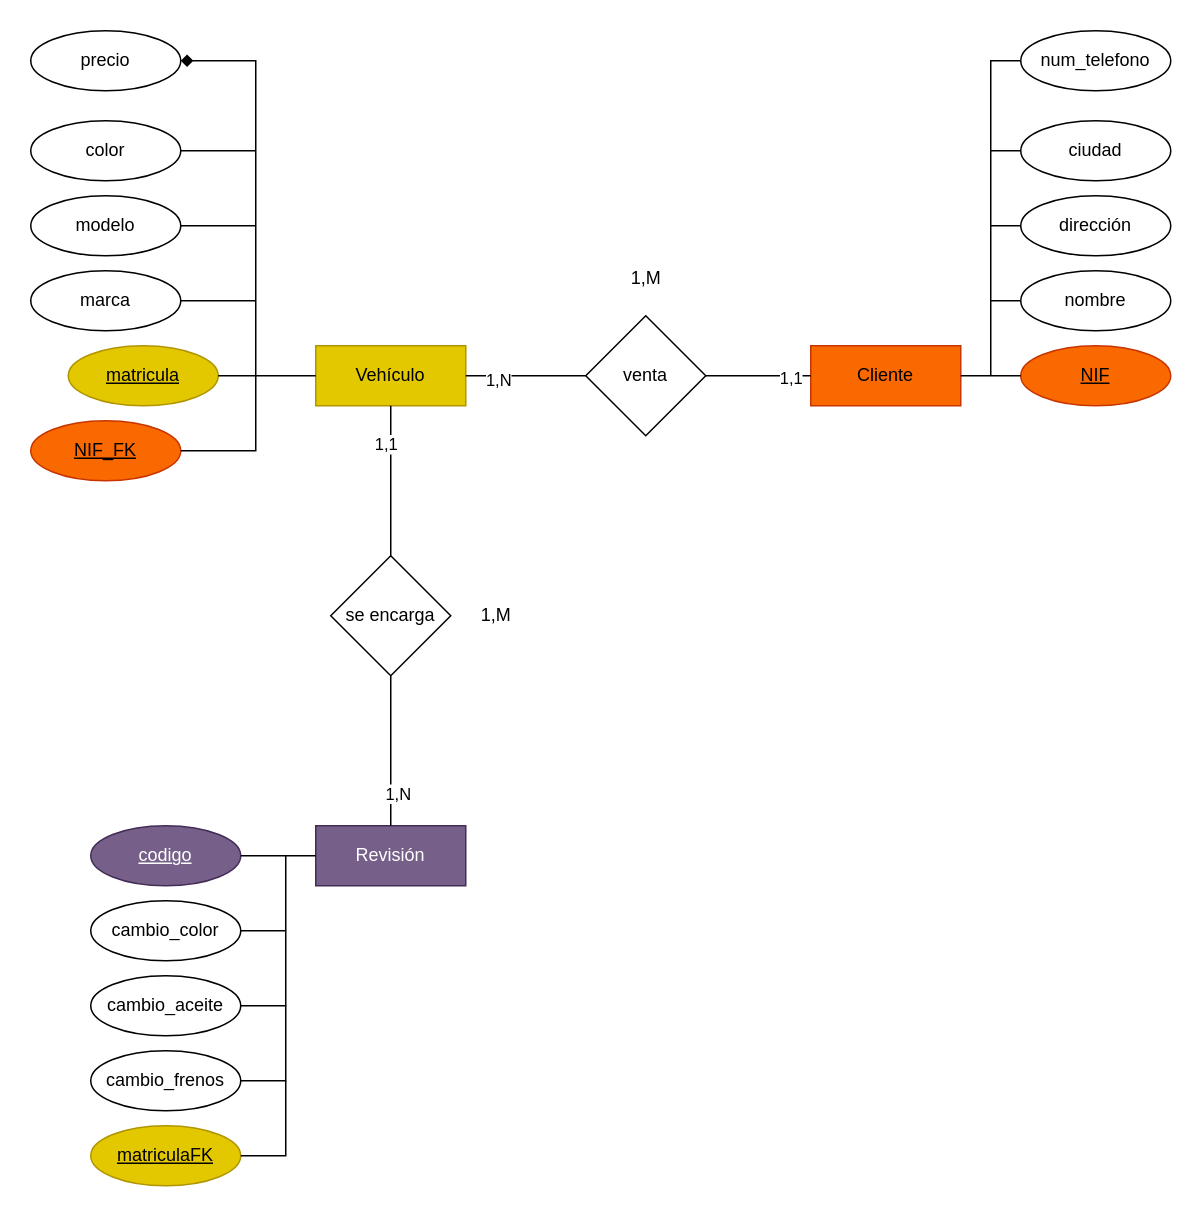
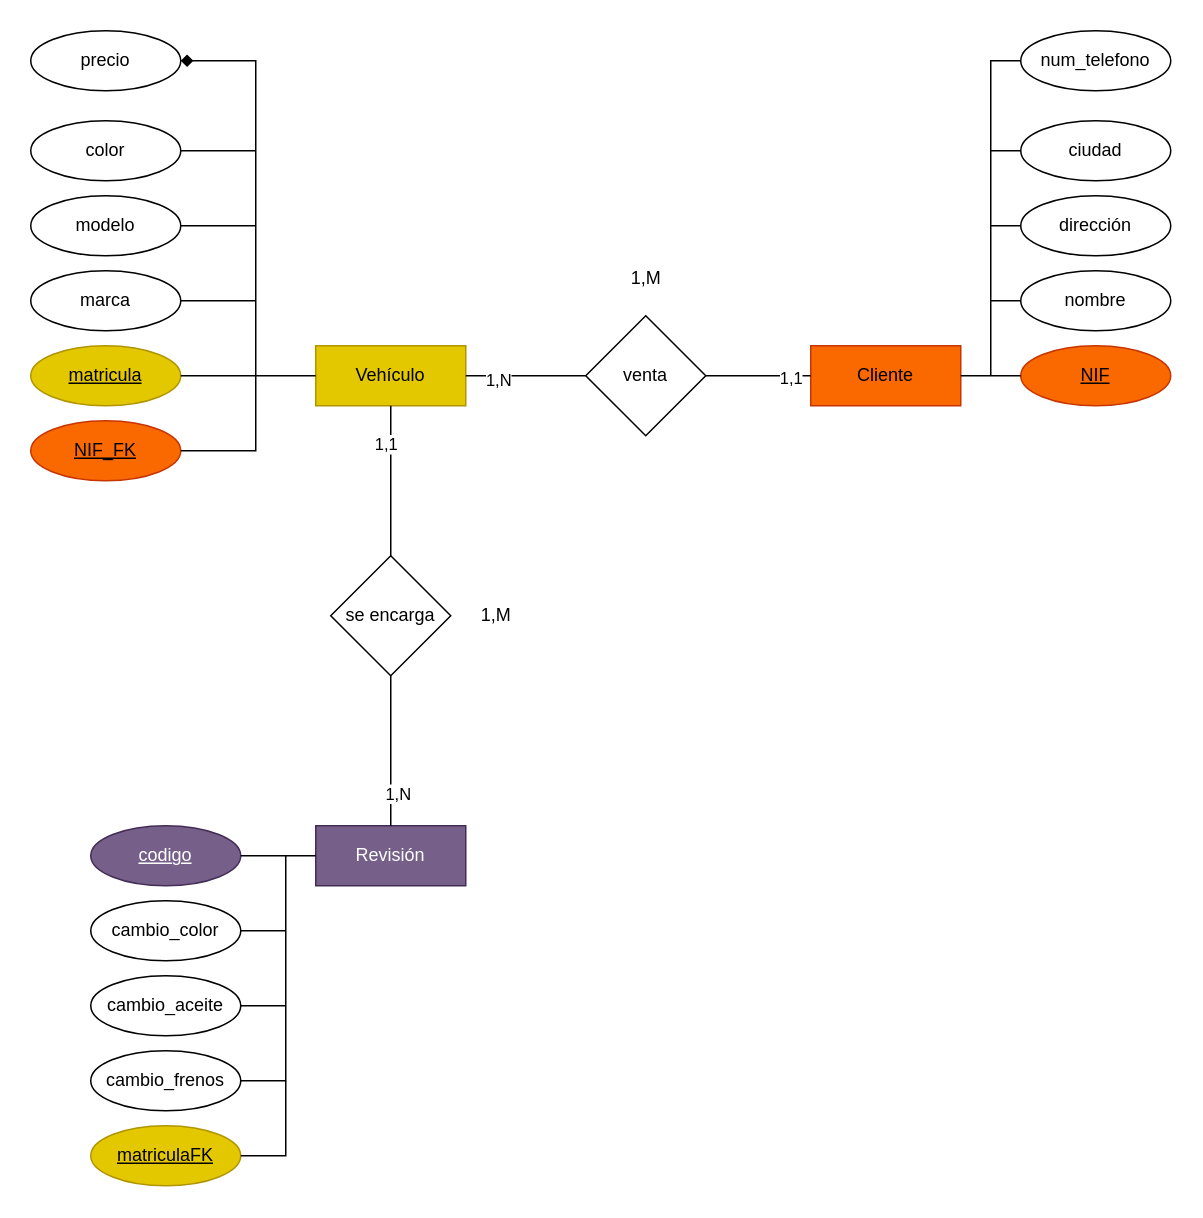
(143, 376) -> (106, 376)
